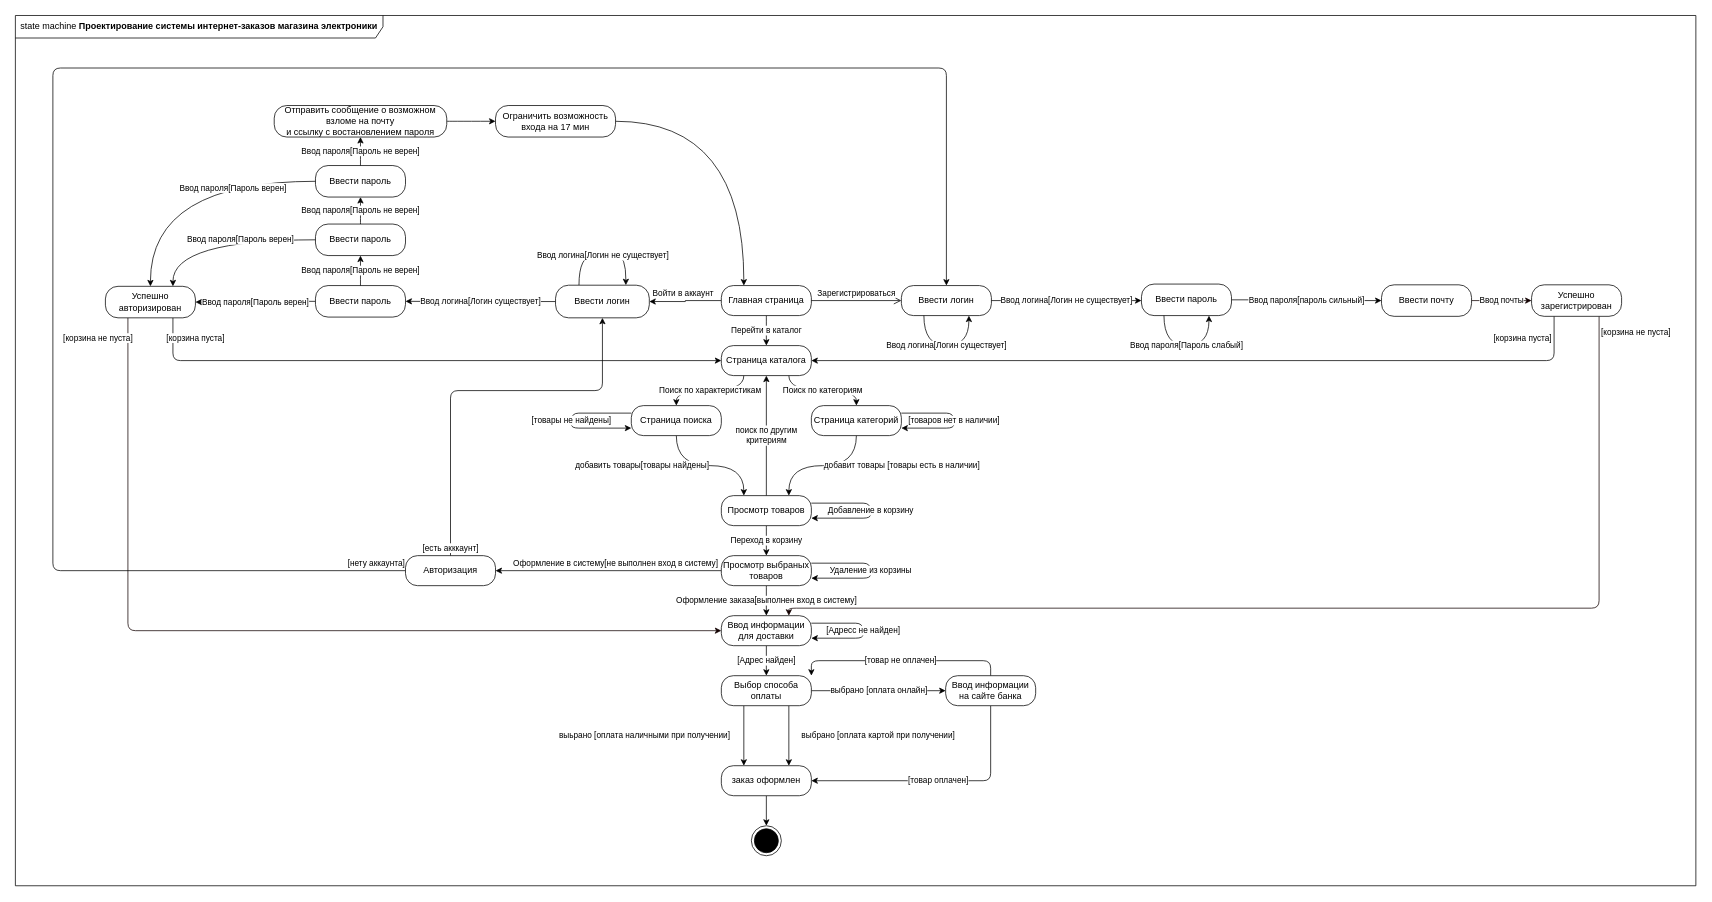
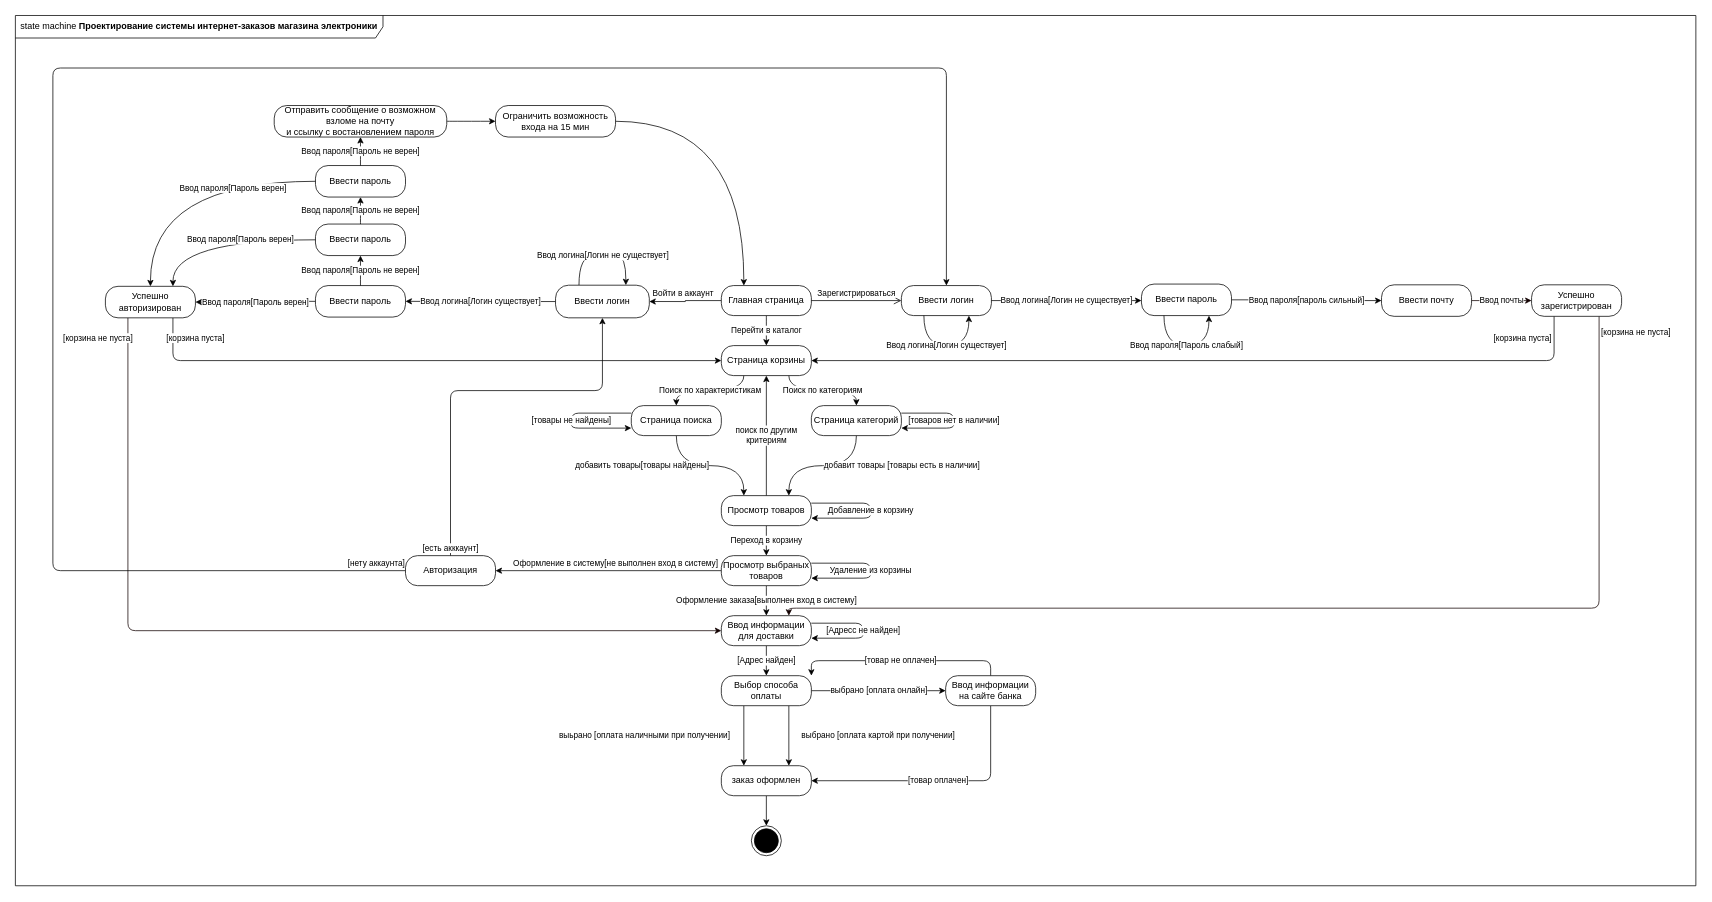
(555, 121) -> (555, 121)
(766, 360) -> (766, 360)
